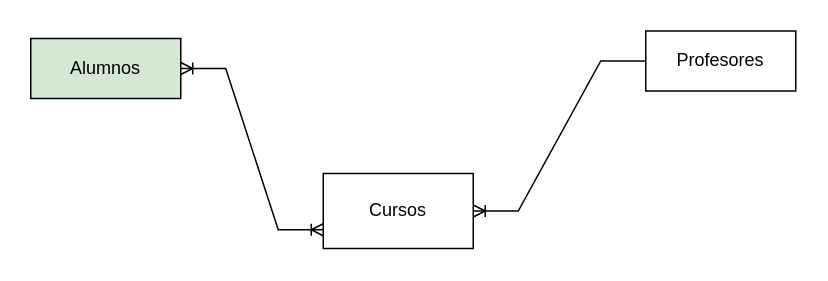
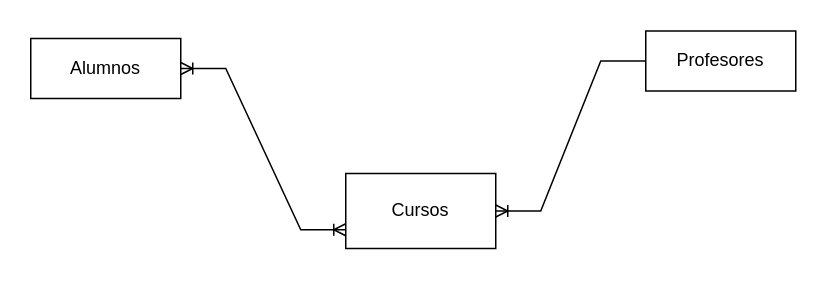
(106, 68) -> (106, 68)
(398, 211) -> (421, 211)
